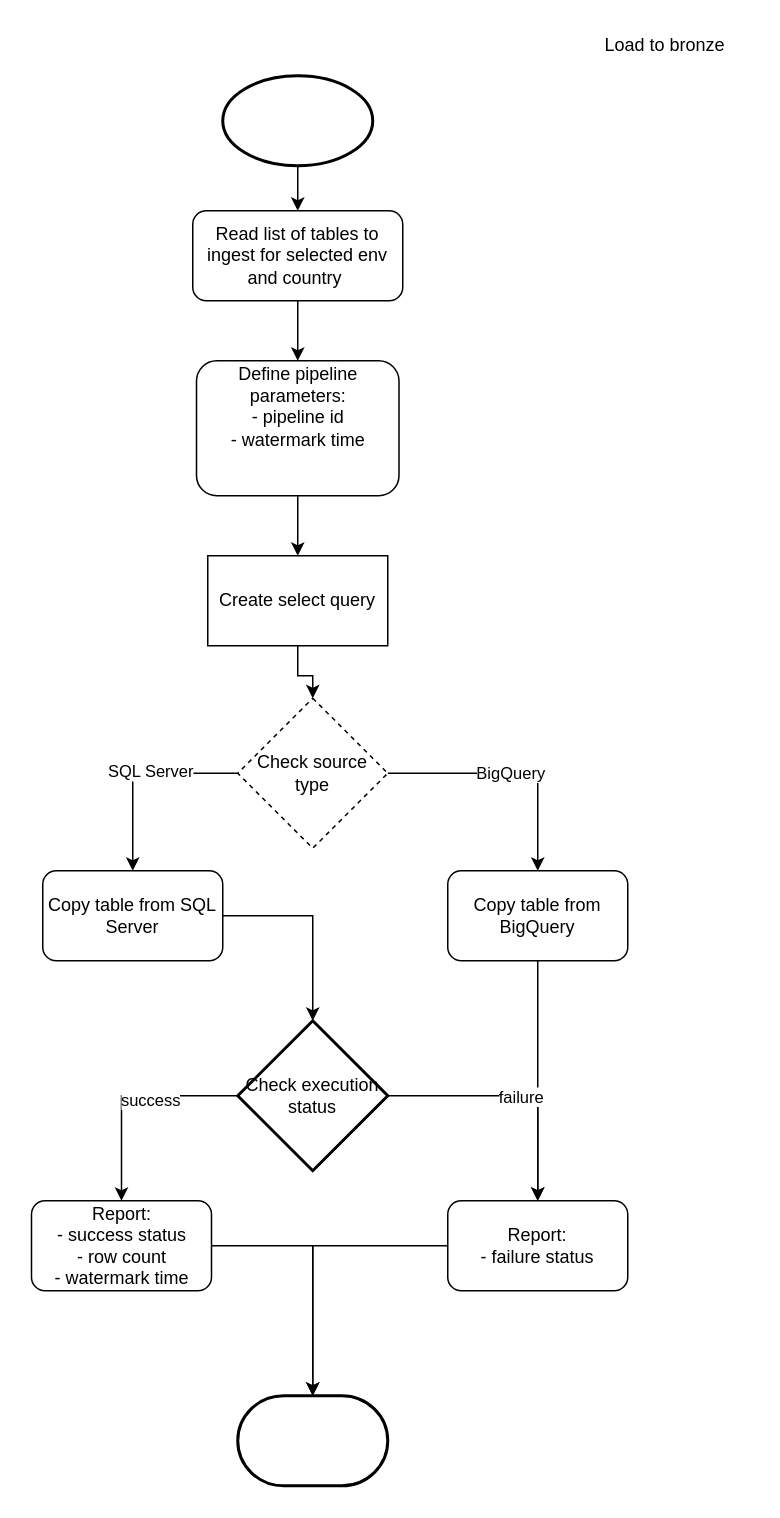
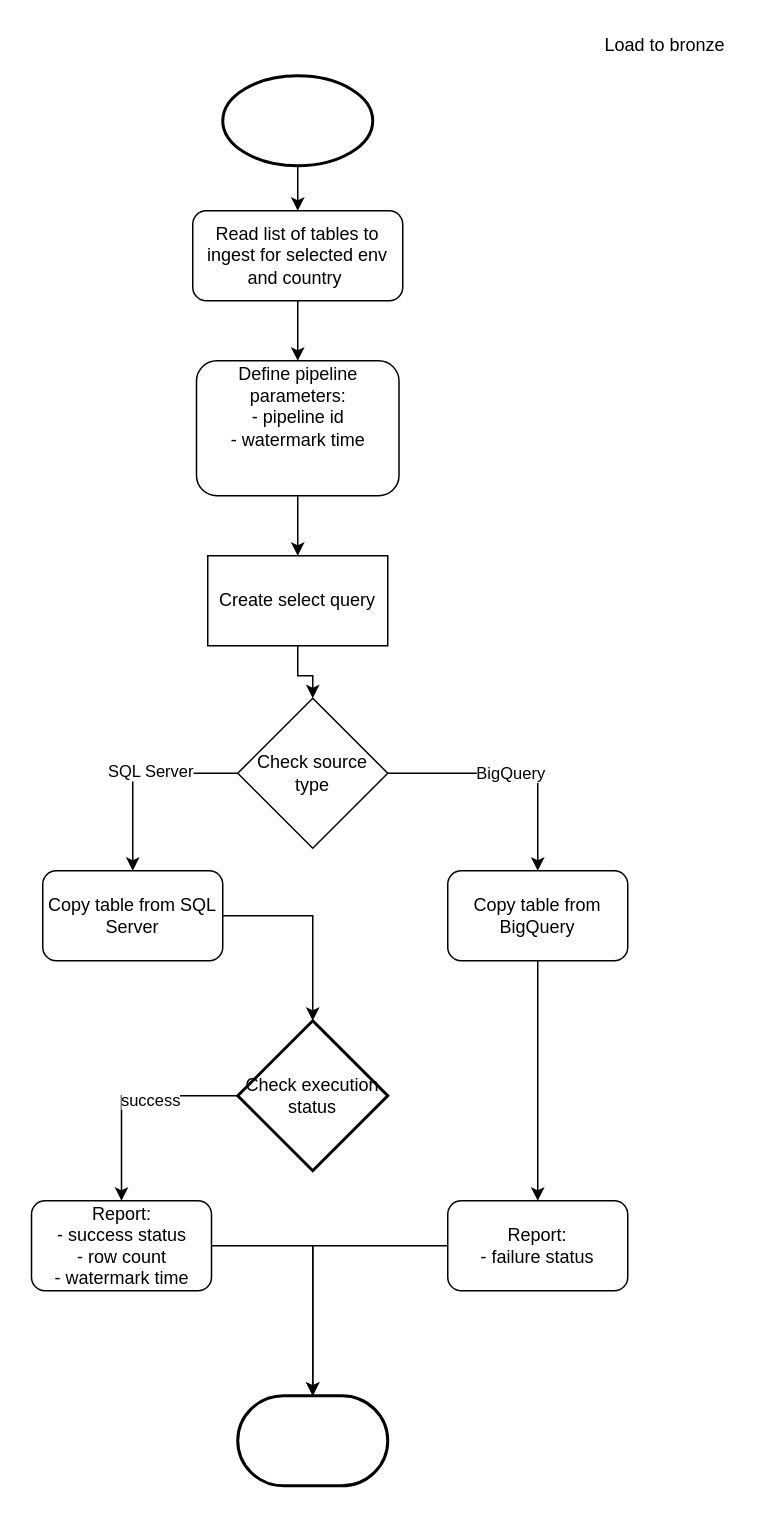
(313, 773) -> (313, 773)
(461, 1096) -> none
